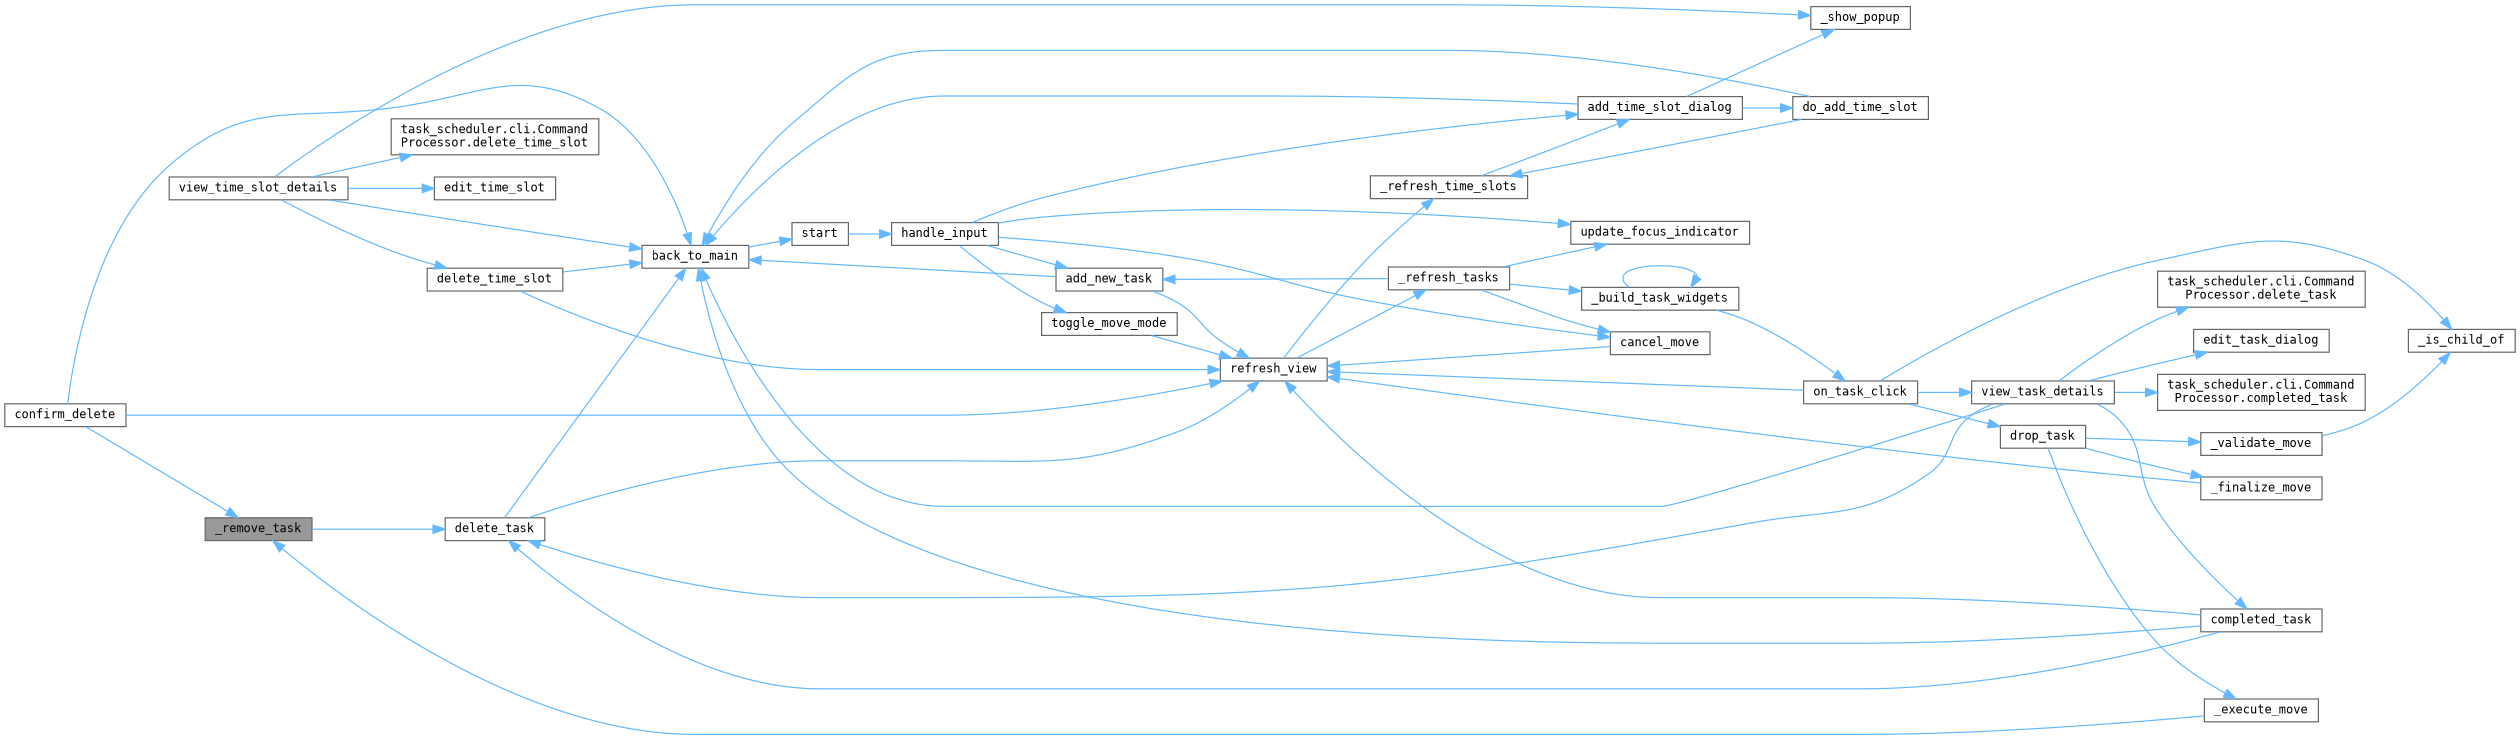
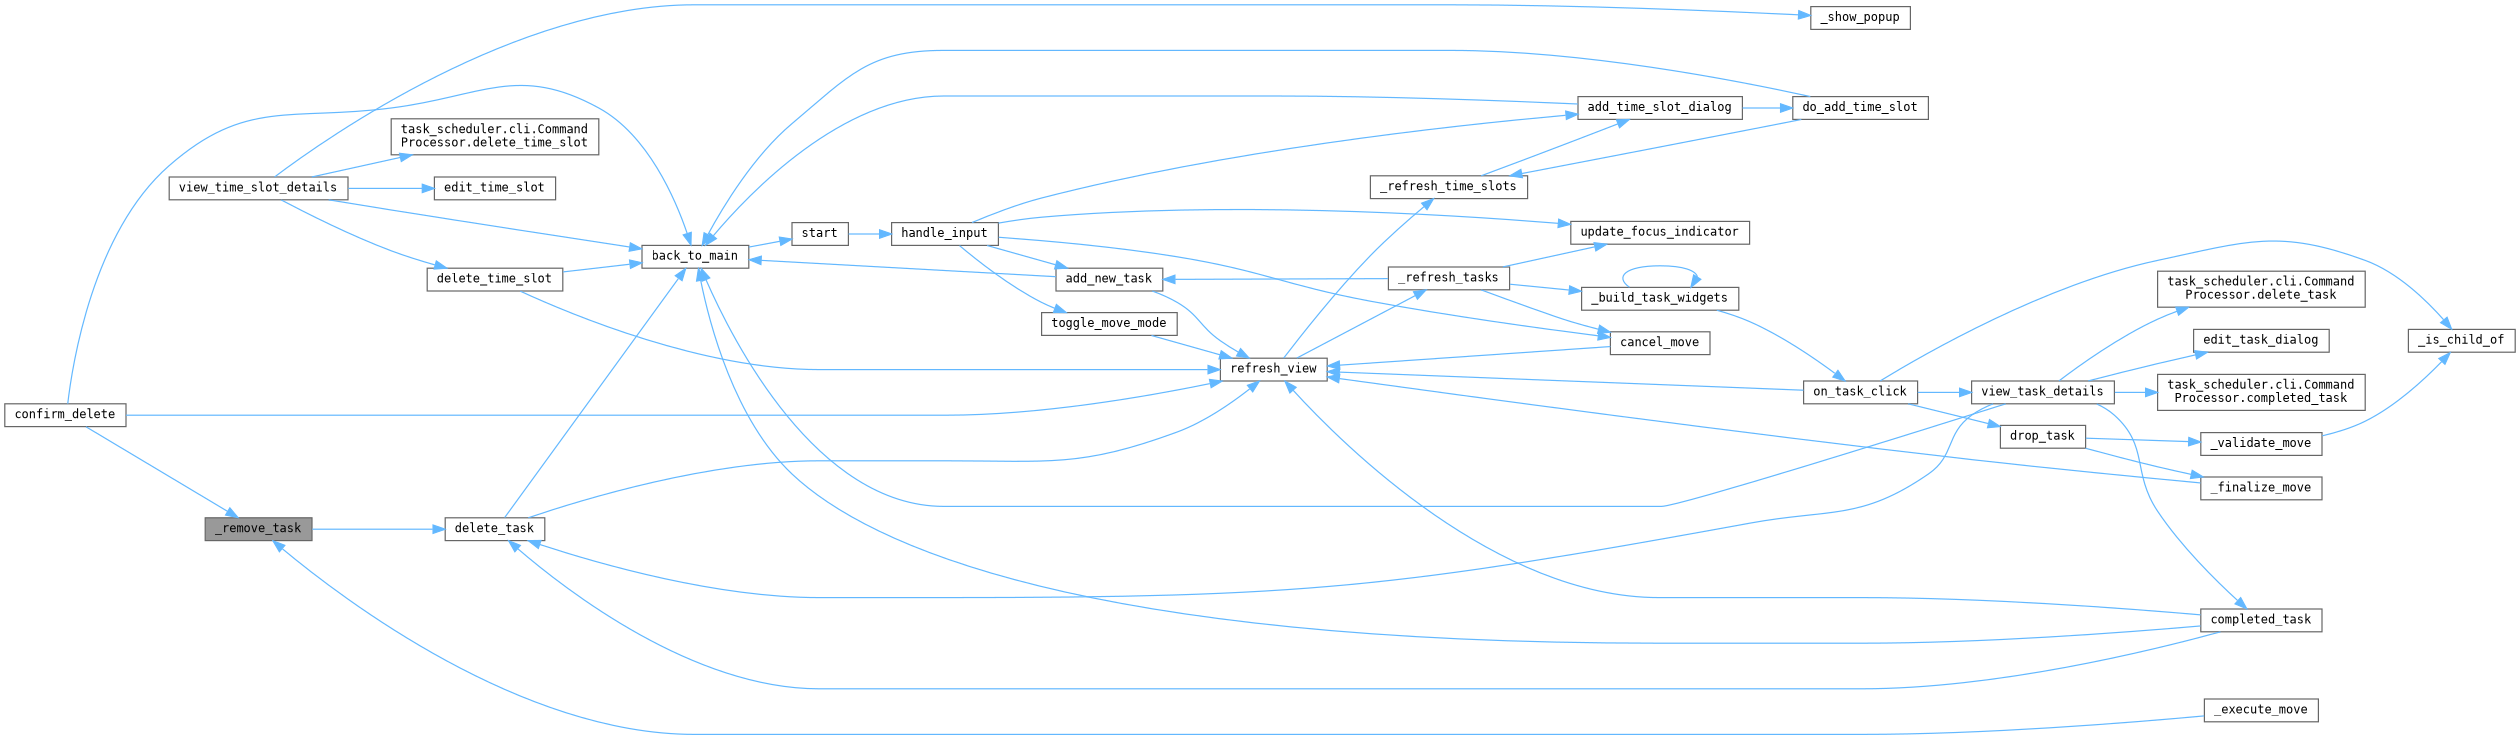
(1755, 65) -> none
(2115, 587) -> none
